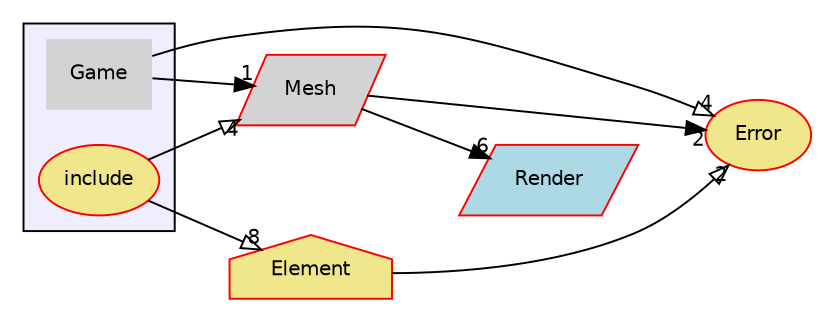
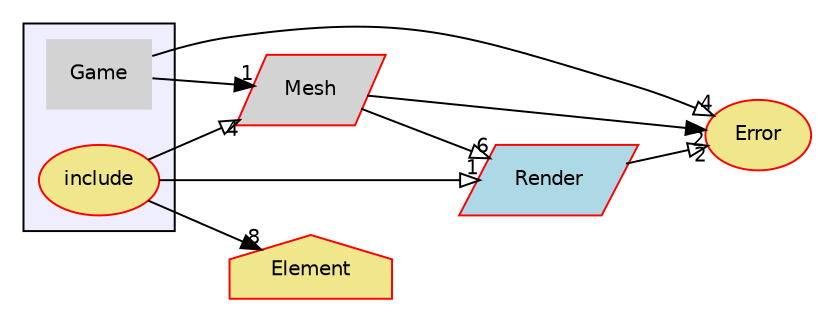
(416, 130) -> (416, 130)
none -> (310, 180)
(195, 221) -> (195, 221)
(563, 255) -> (657, 157)
